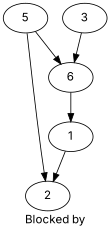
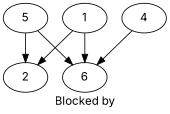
(85, 18) -> (144, 18)
(71, 103) -> (85, 44)
